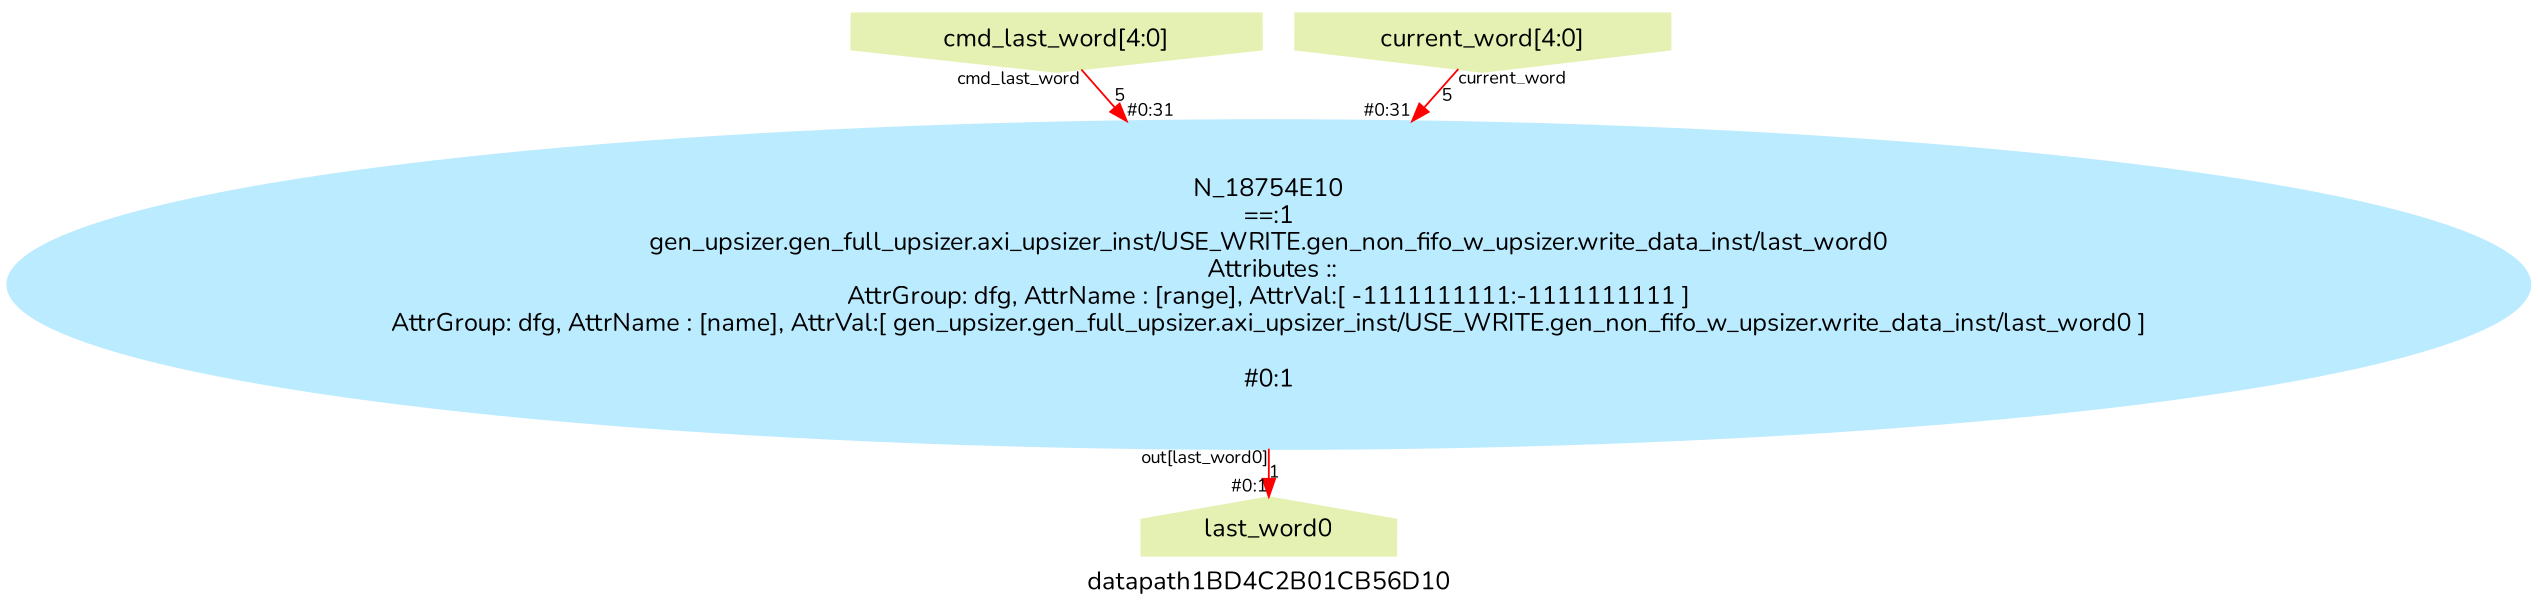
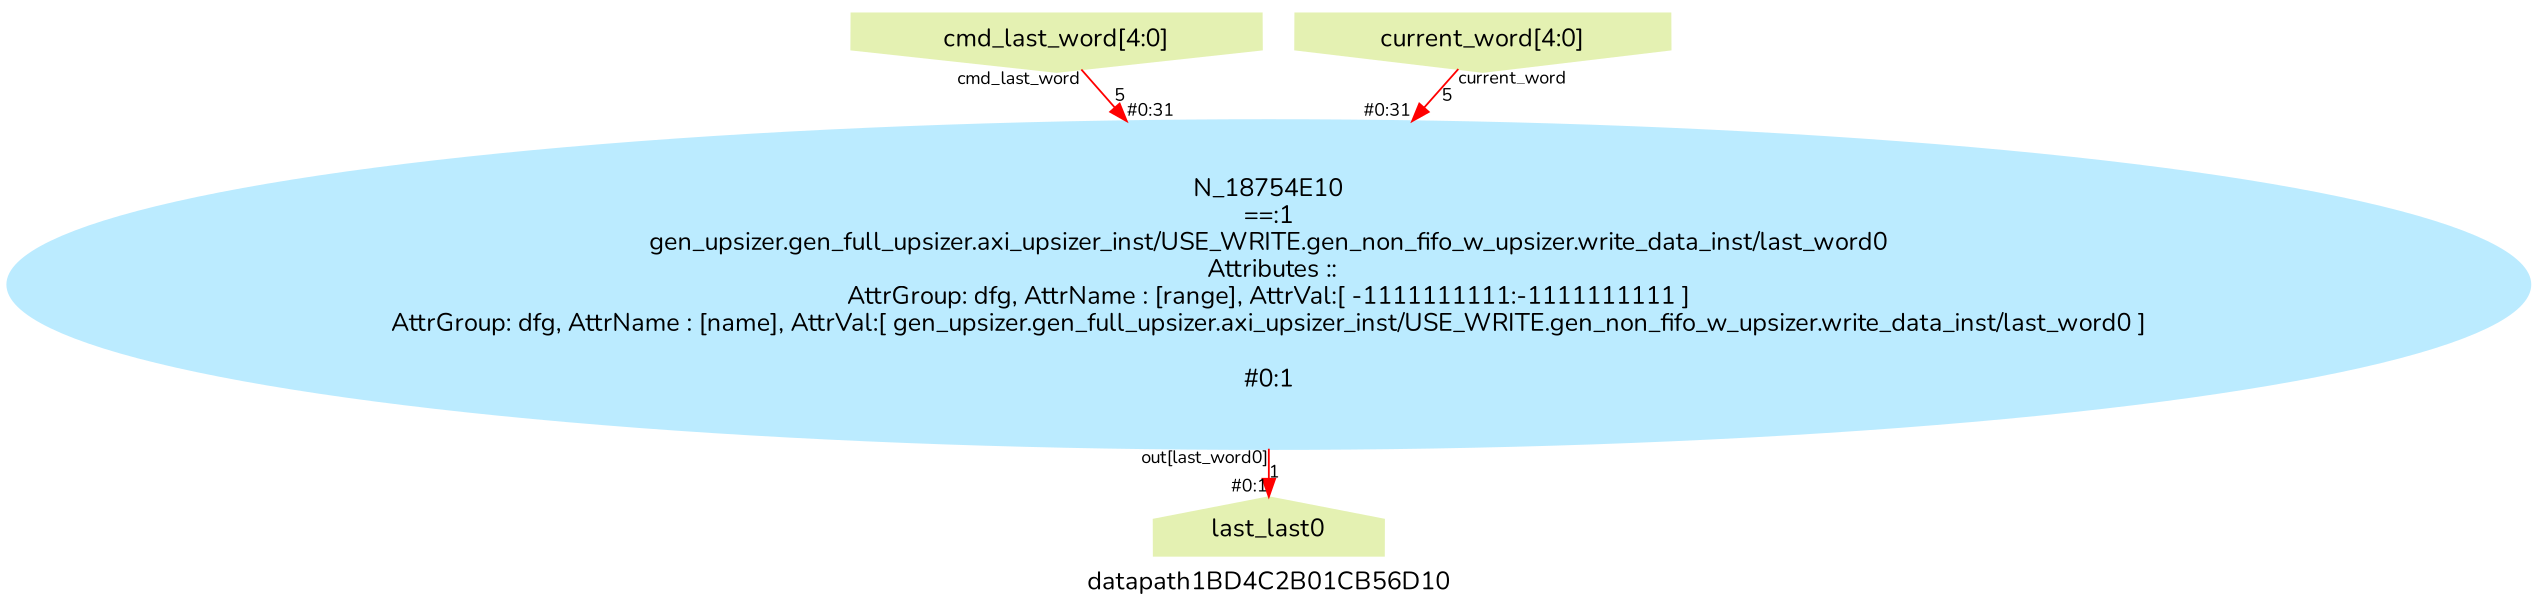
(1269, 530) -> (1269, 530)
